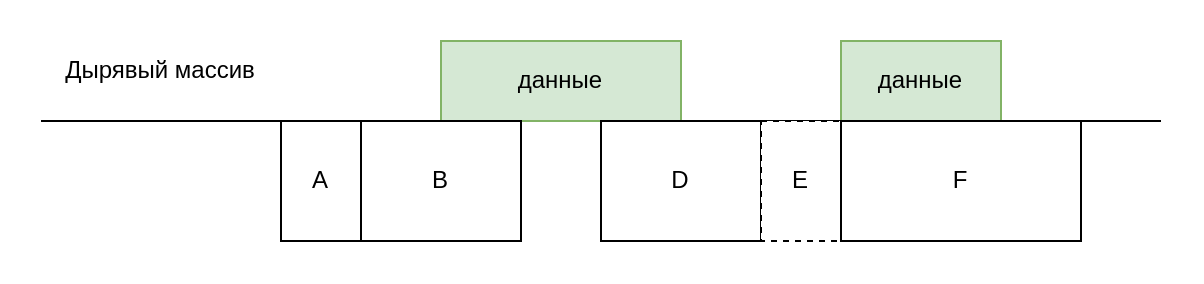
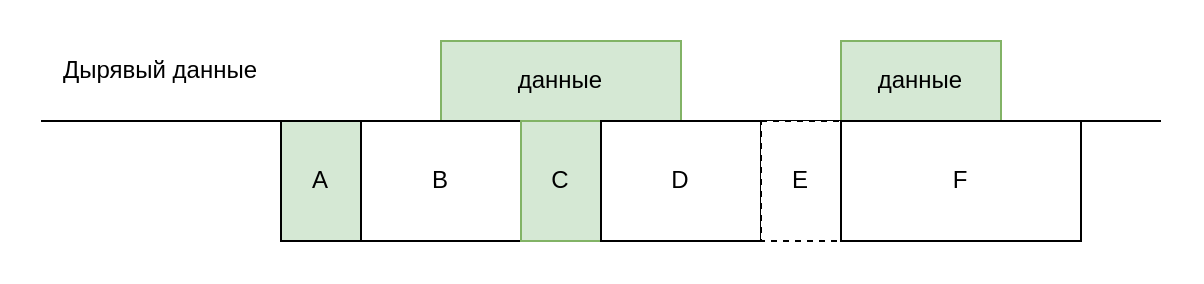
(161, 71) -> (161, 71)
(321, 181) -> (321, 181)
none -> (561, 181)
